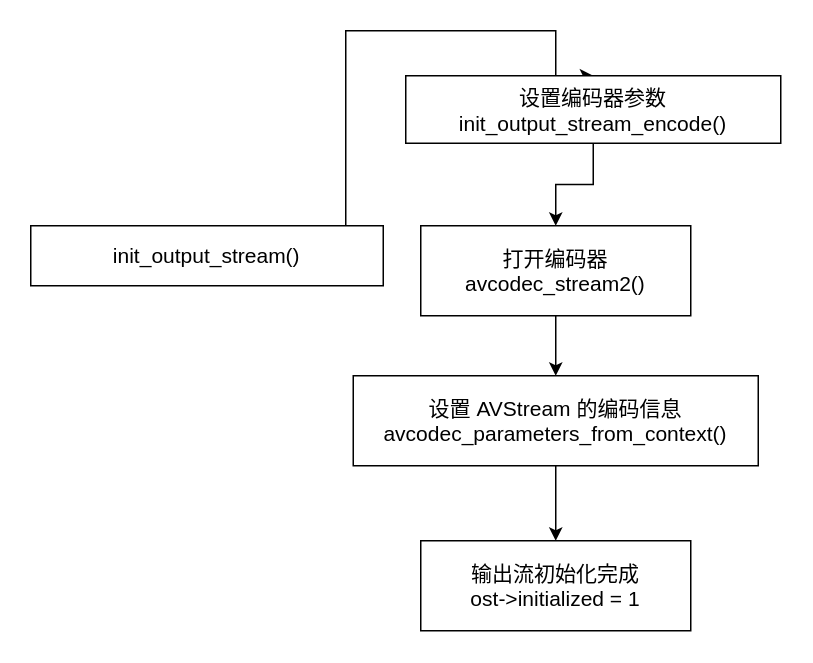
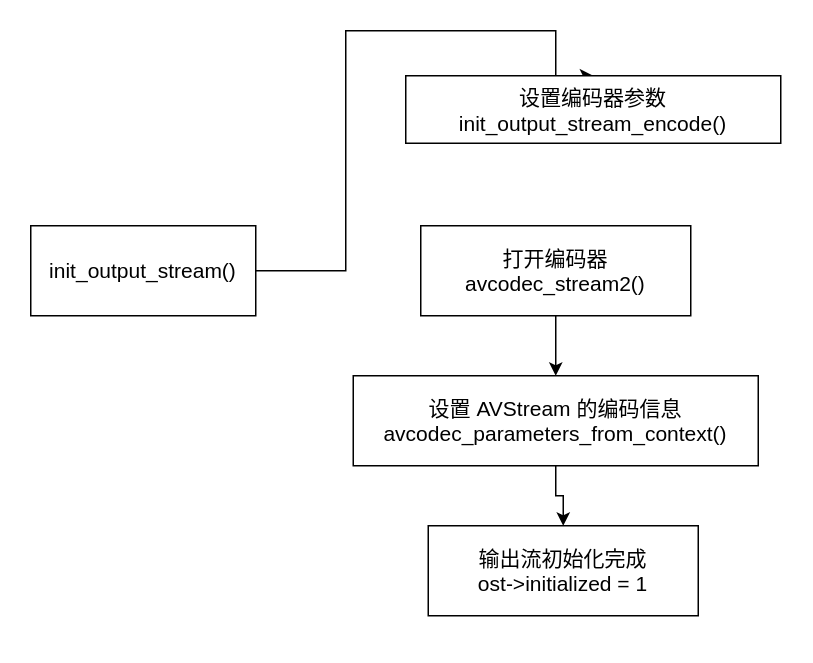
(580, 185) -> none
(207, 256) -> (143, 271)
(556, 586) -> (563, 571)
